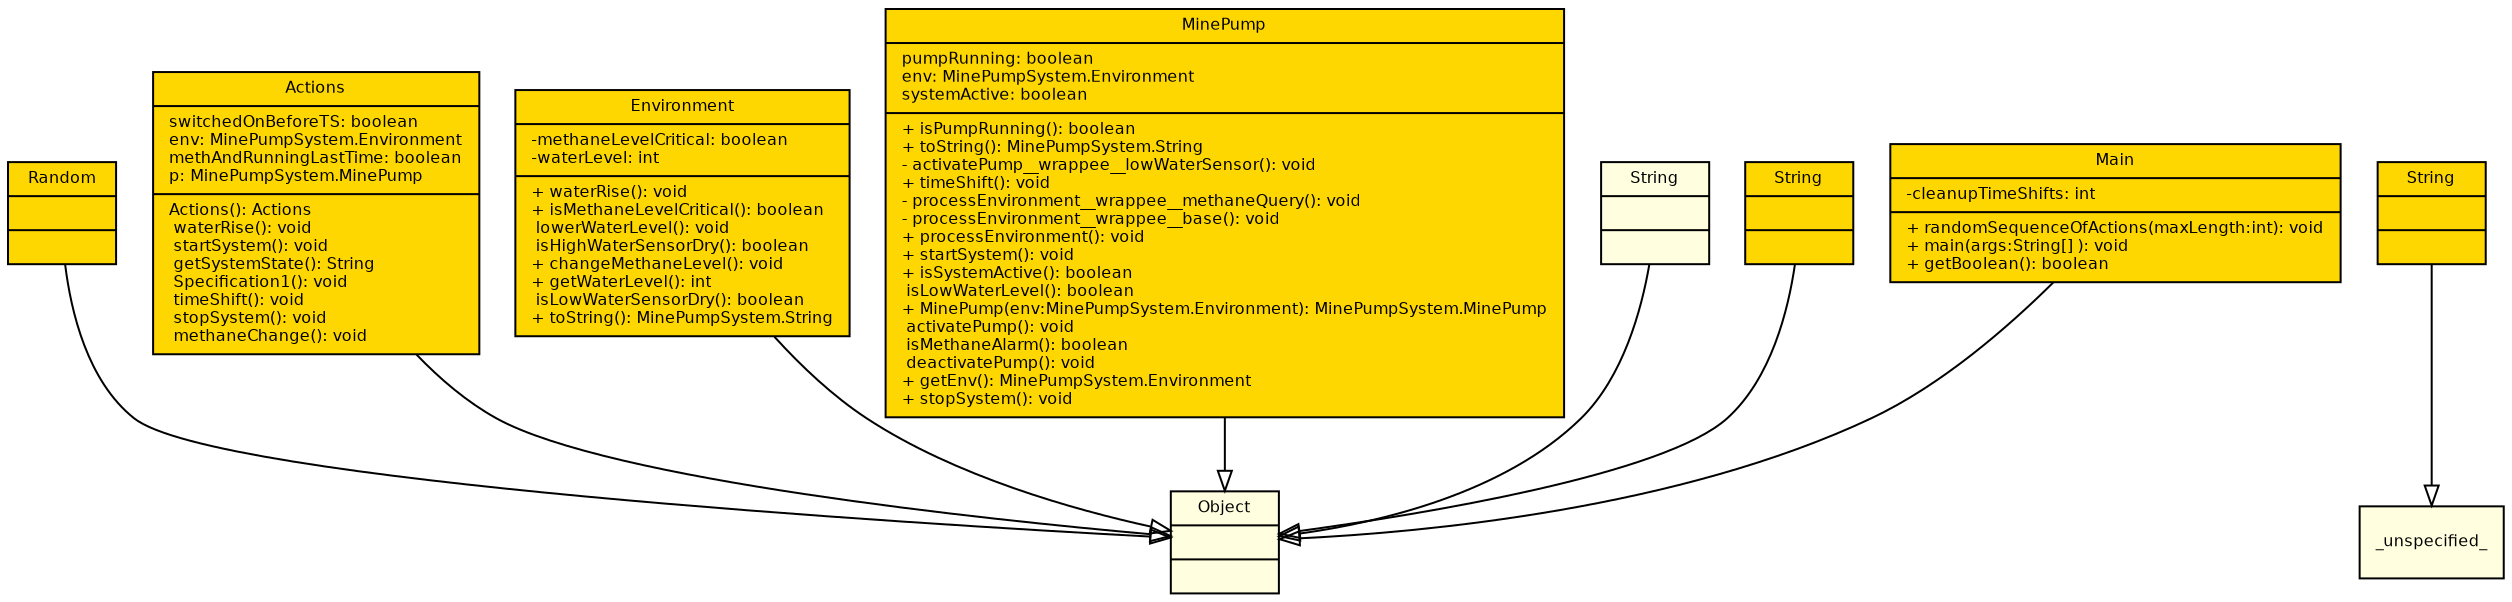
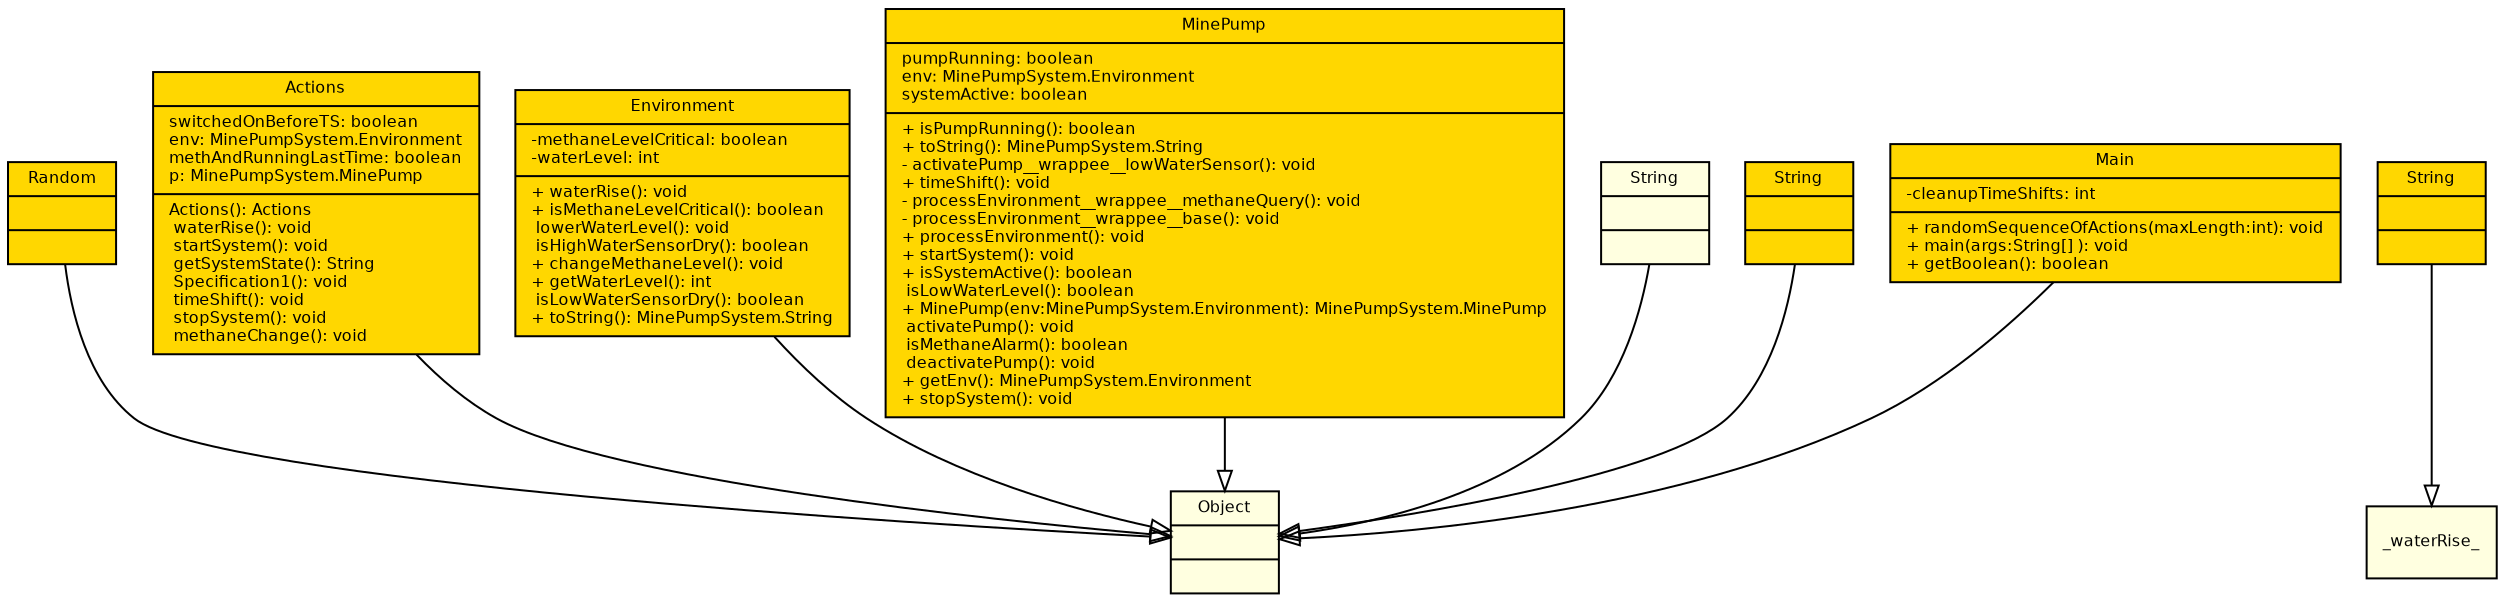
(2432, 542) -> (2432, 542)
